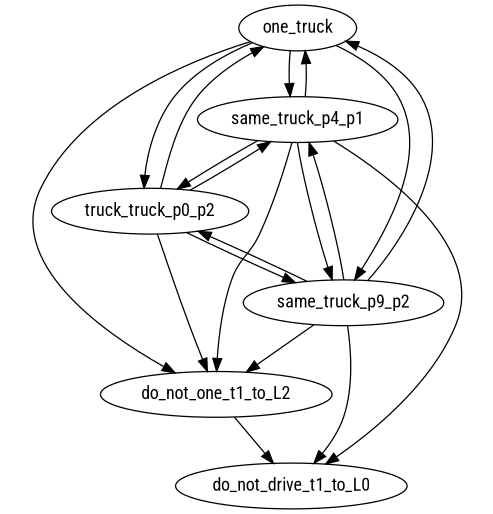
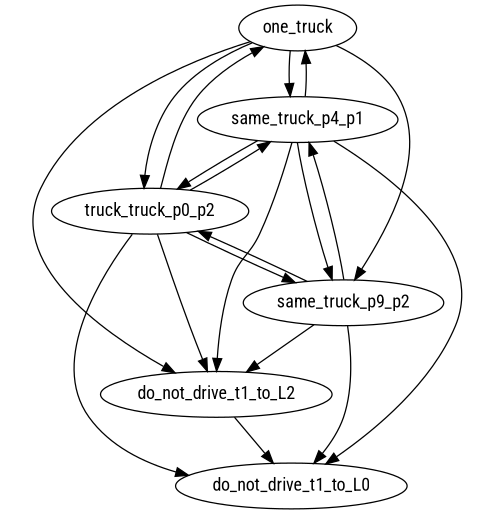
(431, 155) -> none
none -> (74, 372)
(216, 394) -> (216, 394)
